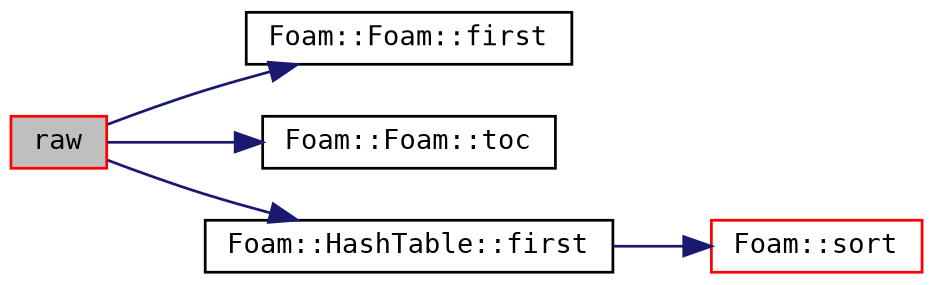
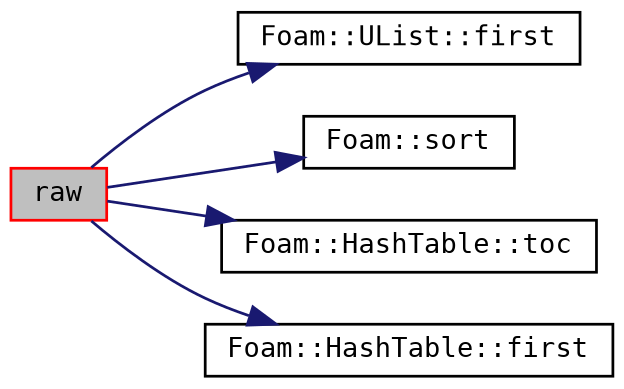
(409, 38) -> (409, 38)
(409, 142) -> (409, 246)
(649, 246) -> (192, 175)
(817, 246) -> (409, 142)
